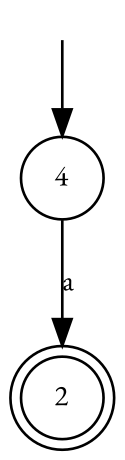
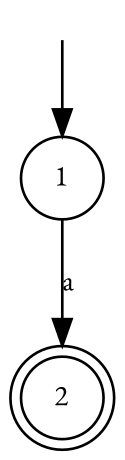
(62, 178) -> (62, 178)
